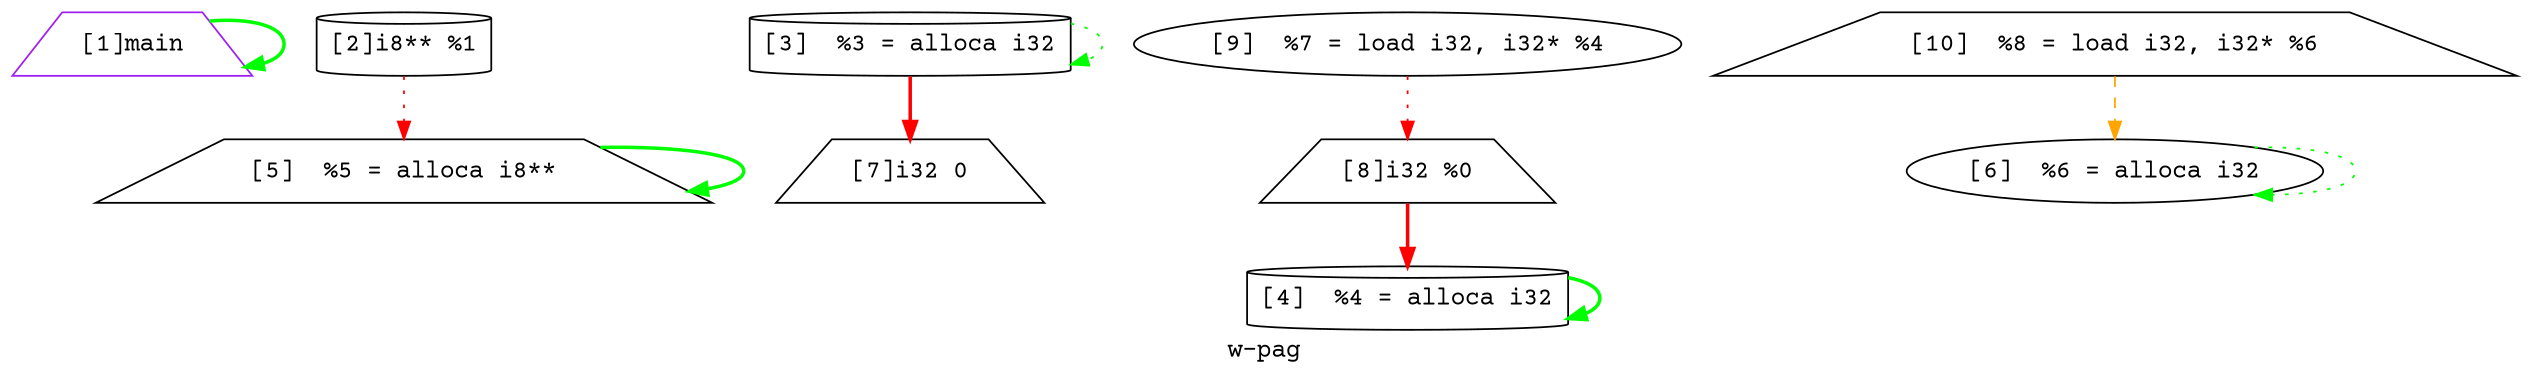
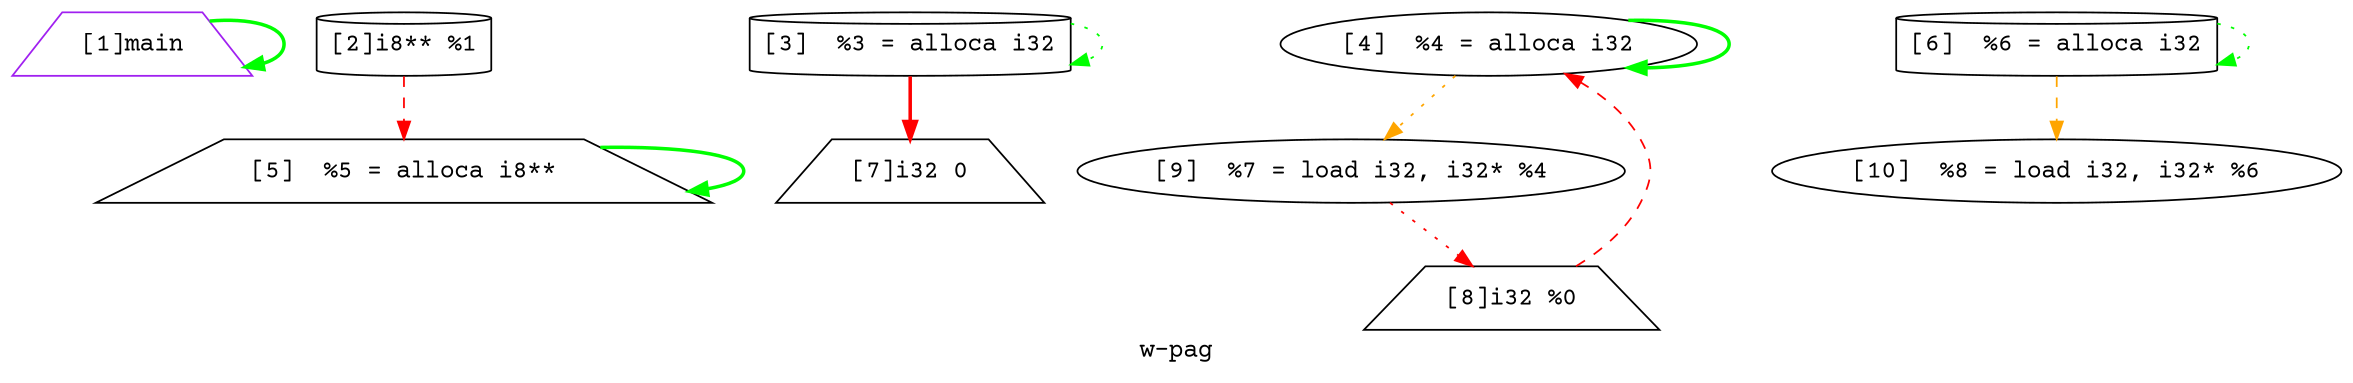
(2115, 44) -> (2057, 171)
(404, 99) -> (404, 99)
(2115, 99) -> (2057, 99)
none -> (1427, 102)
(2115, 171) -> (2057, 44)
(1408, 226) -> (1650, 175)
(1408, 298) -> (1489, 44)
